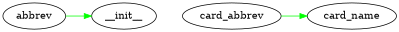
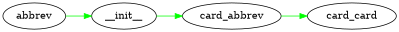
none -> (166, 16)
(352, 16) -> (352, 16)
